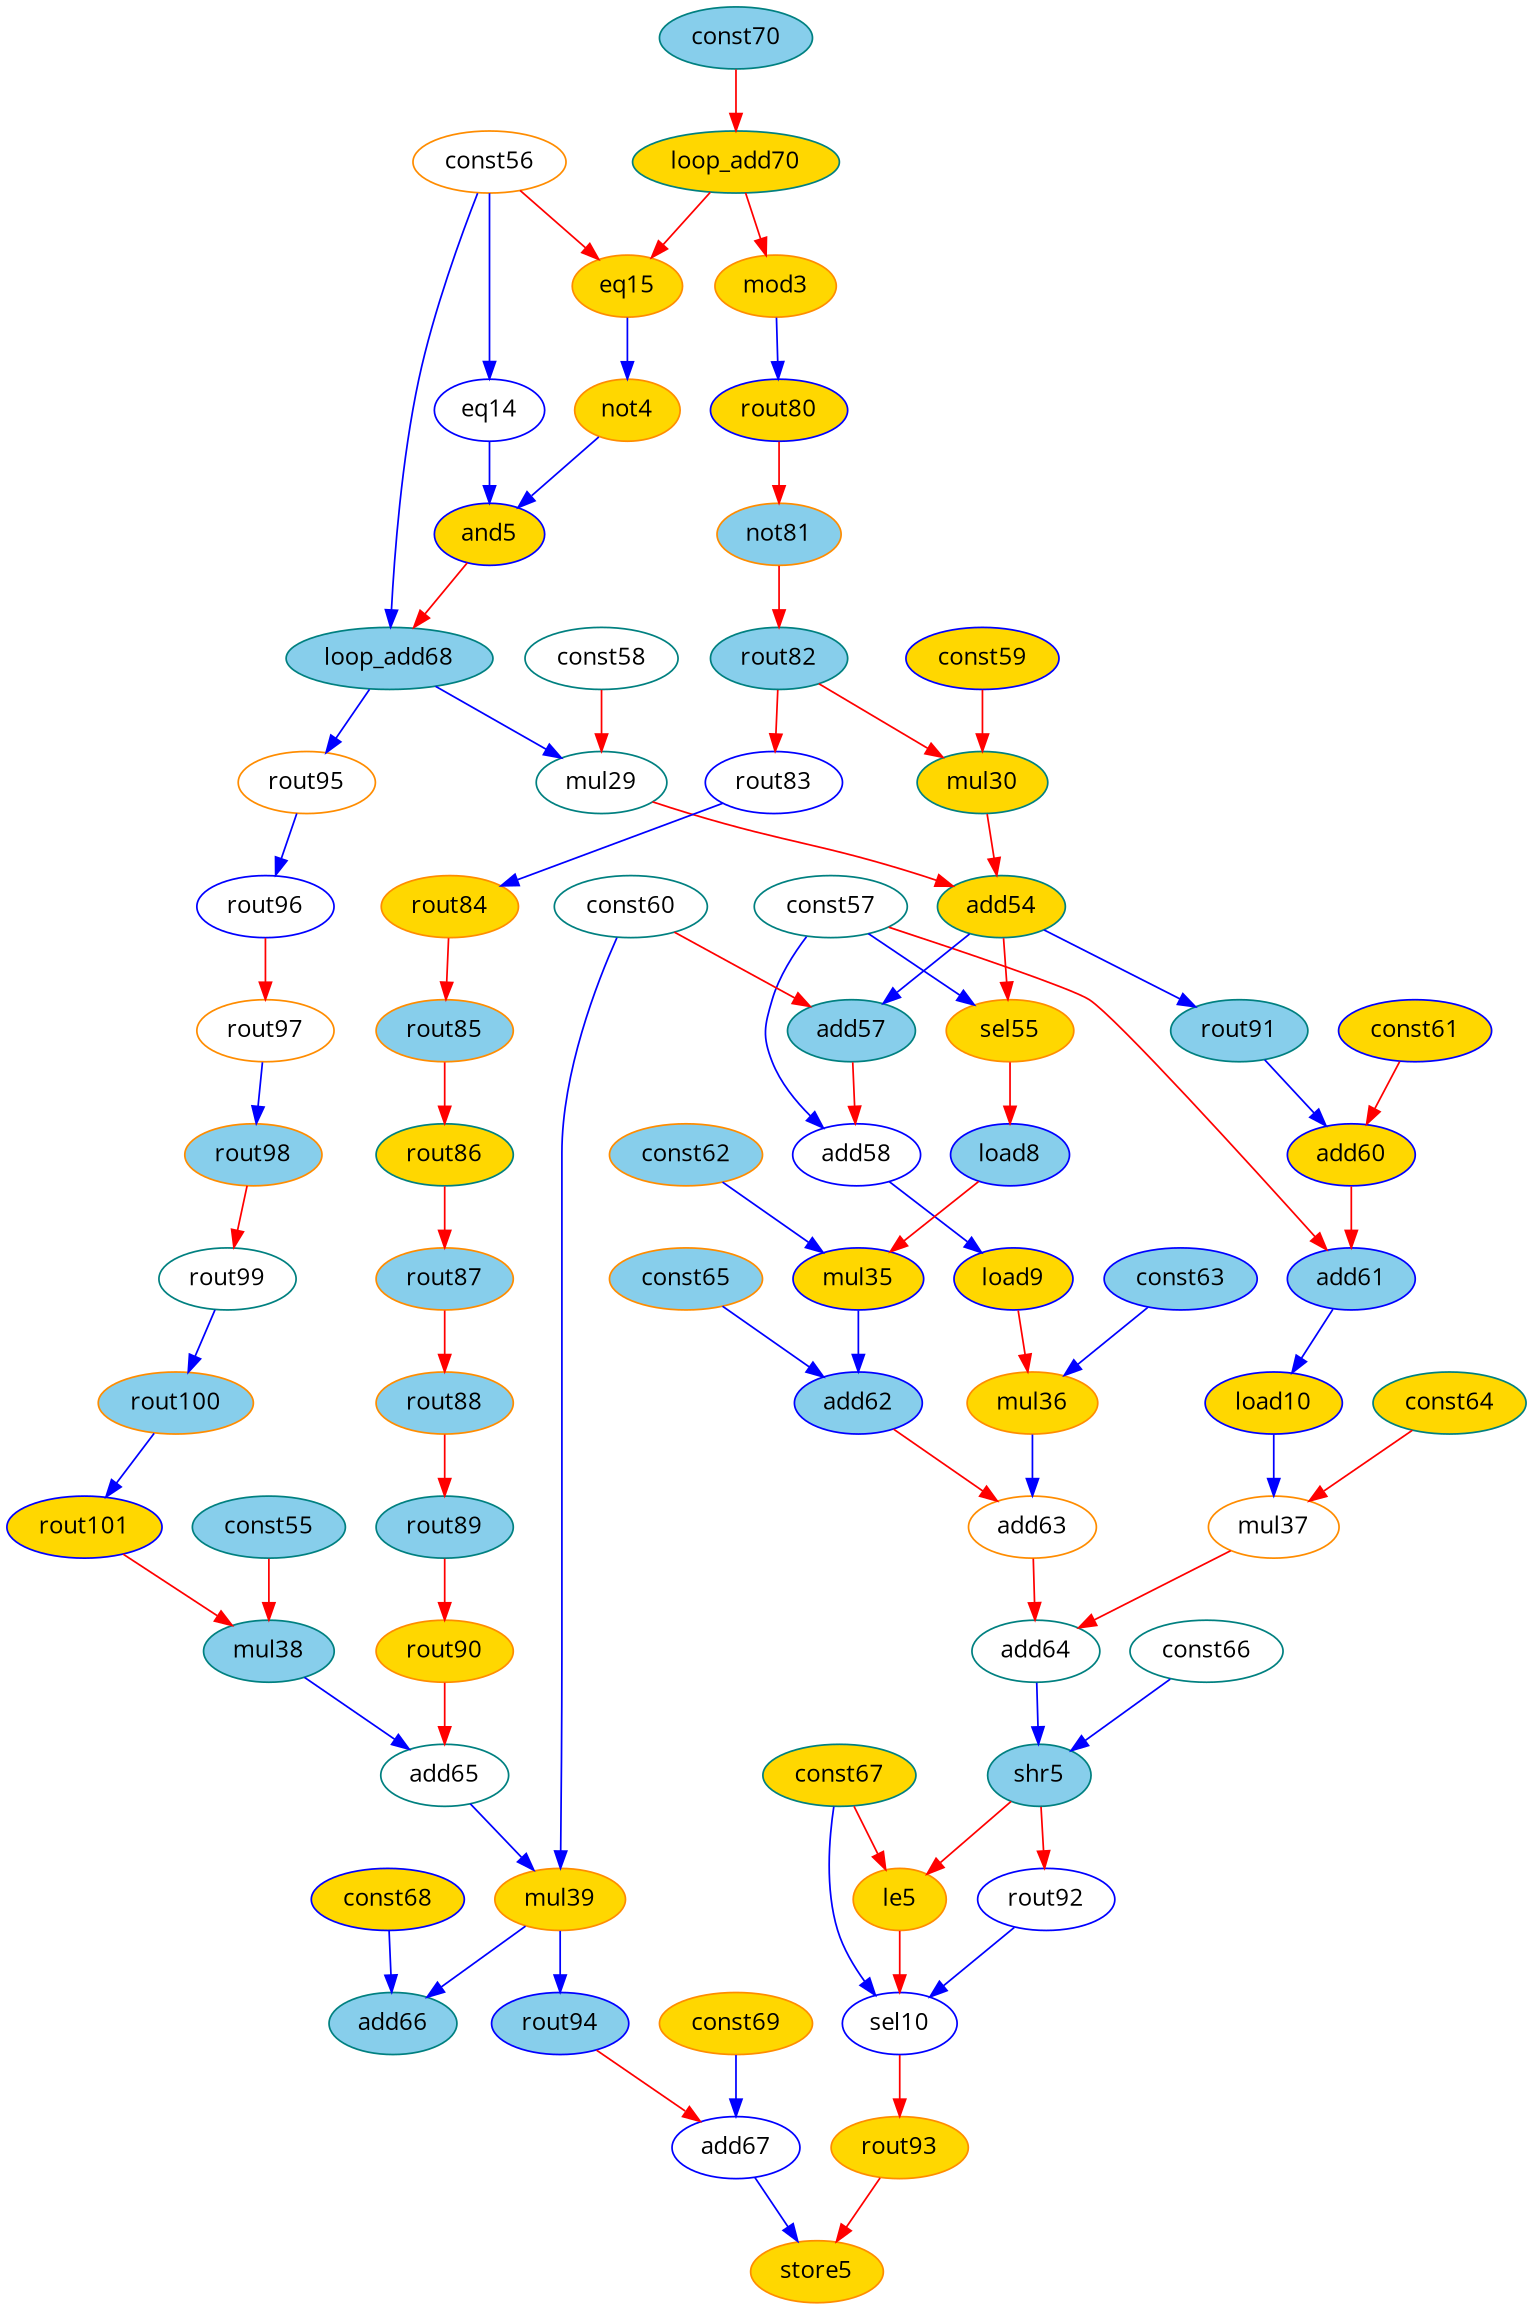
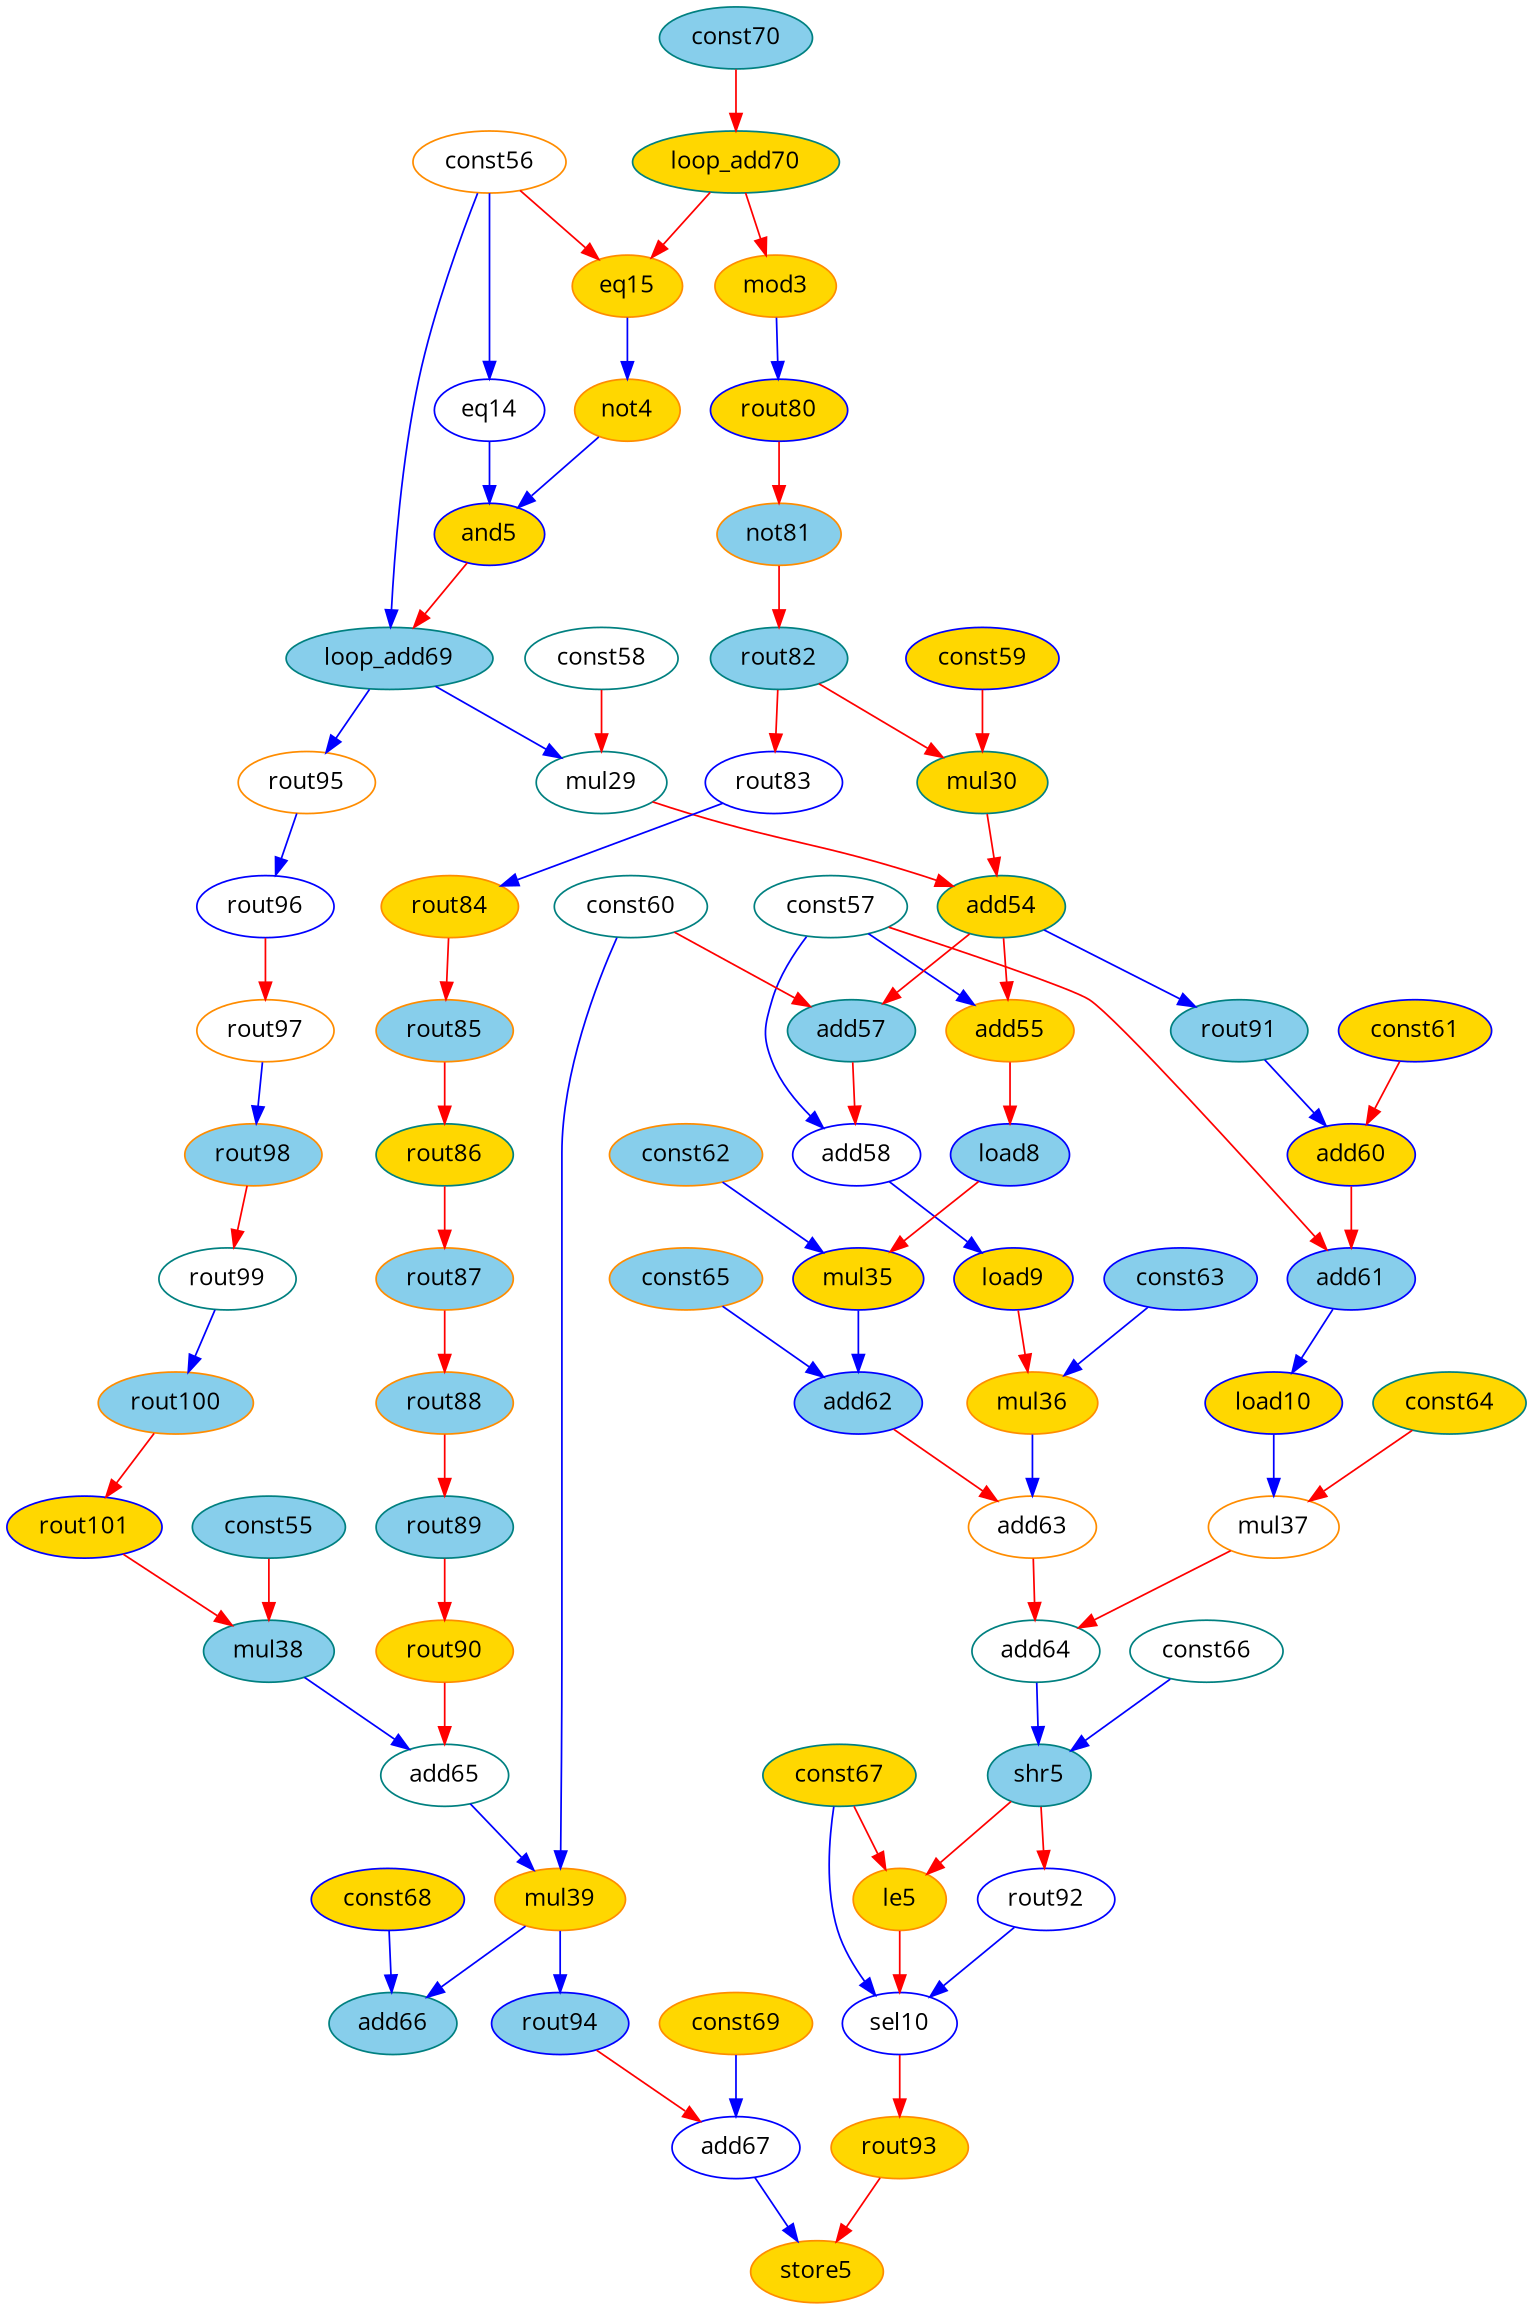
(390, 658) -> (390, 658)
(933, 963) -> (933, 963)
(1010, 1031) -> (1010, 1031)
(135, 1458) -> (135, 1458)
